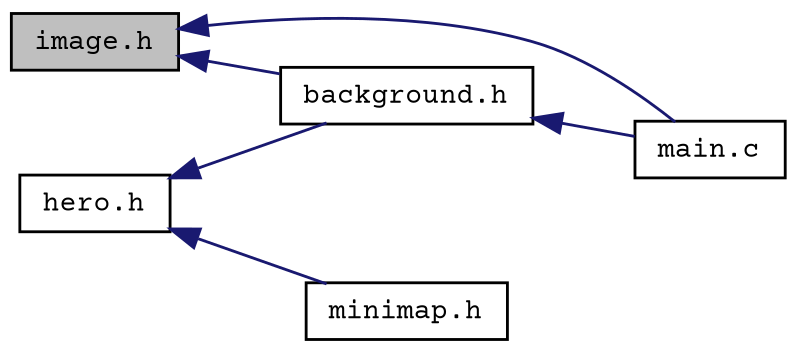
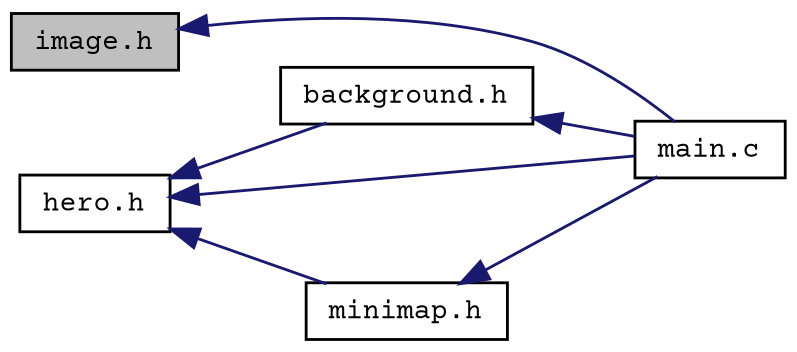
(244, 67) -> none
none -> (416, 175)
none -> (571, 223)
